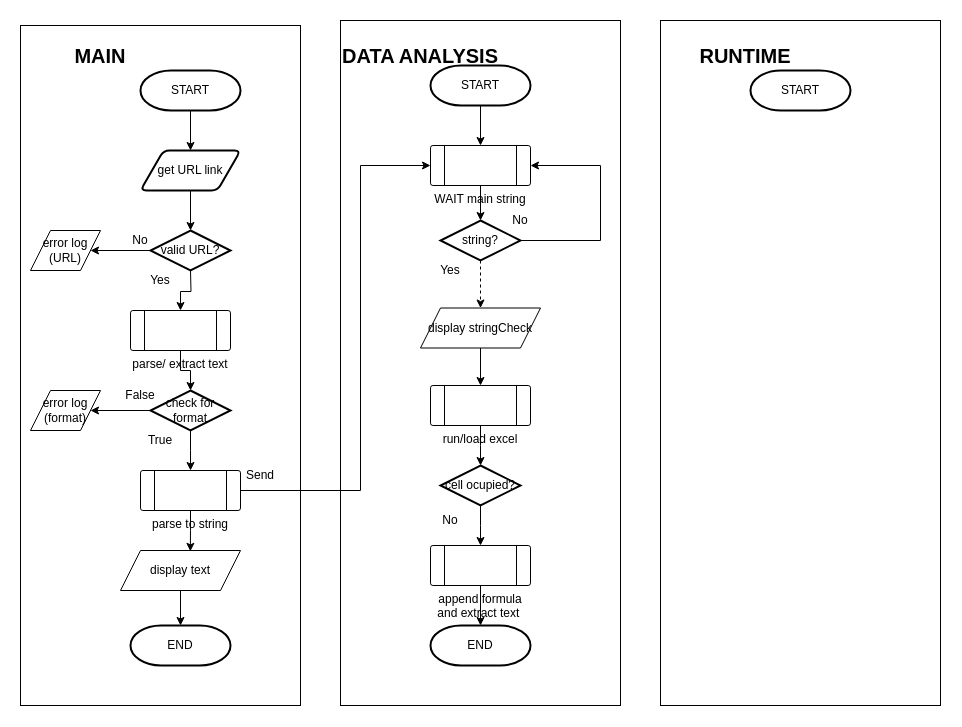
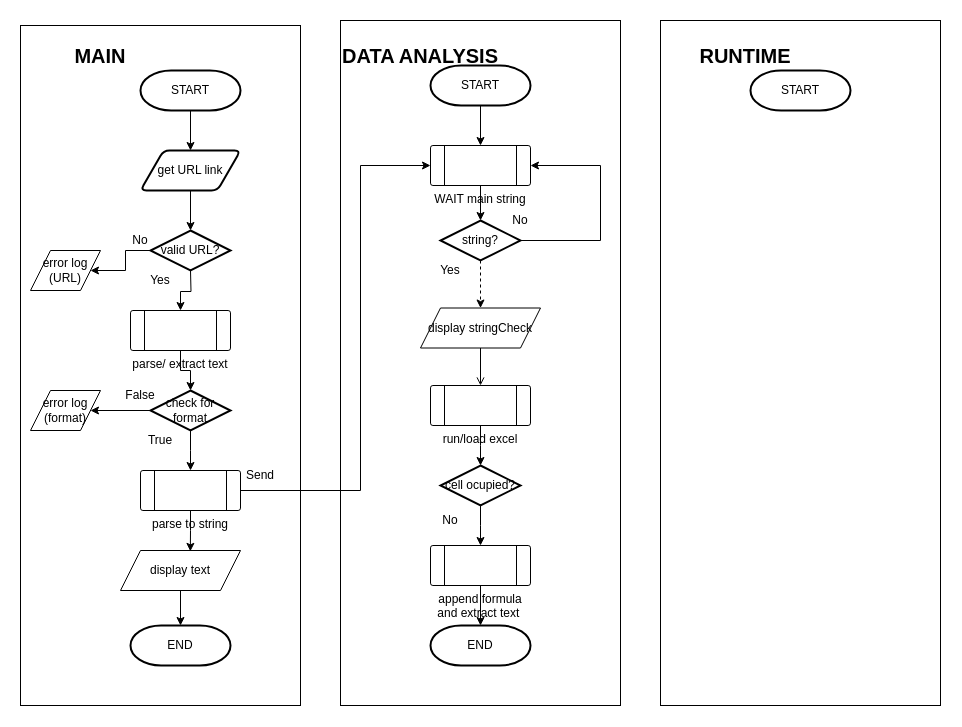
(66, 251) -> (66, 271)
(481, 377) -> (481, 379)
